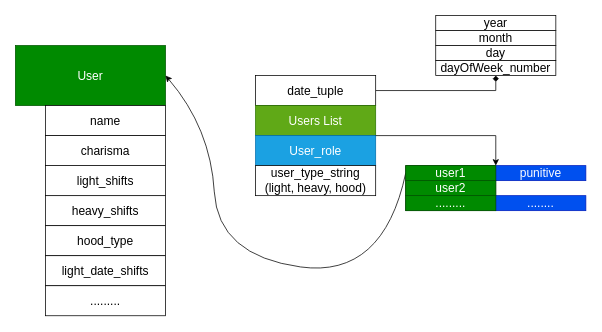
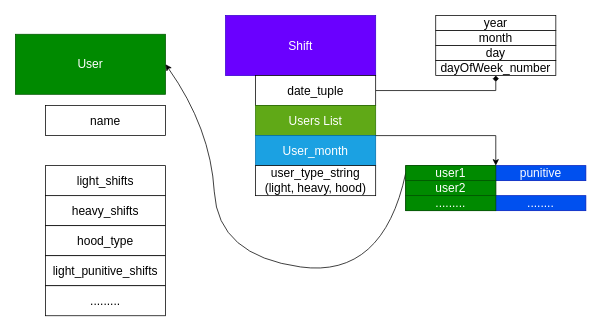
none -> (300, 45)
(90, 75) -> (90, 64)
(105, 150) -> none
(315, 150) -> (315, 150)
(105, 270) -> (105, 270)
